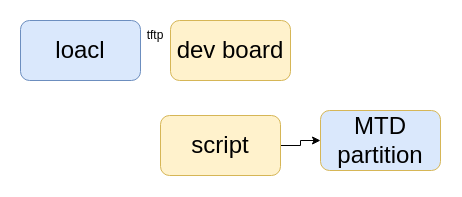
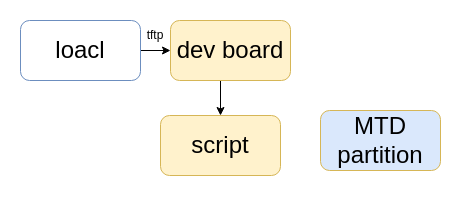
(81, 51) -> (81, 51)
none -> (152, 51)
none -> (221, 94)
(300, 146) -> none
